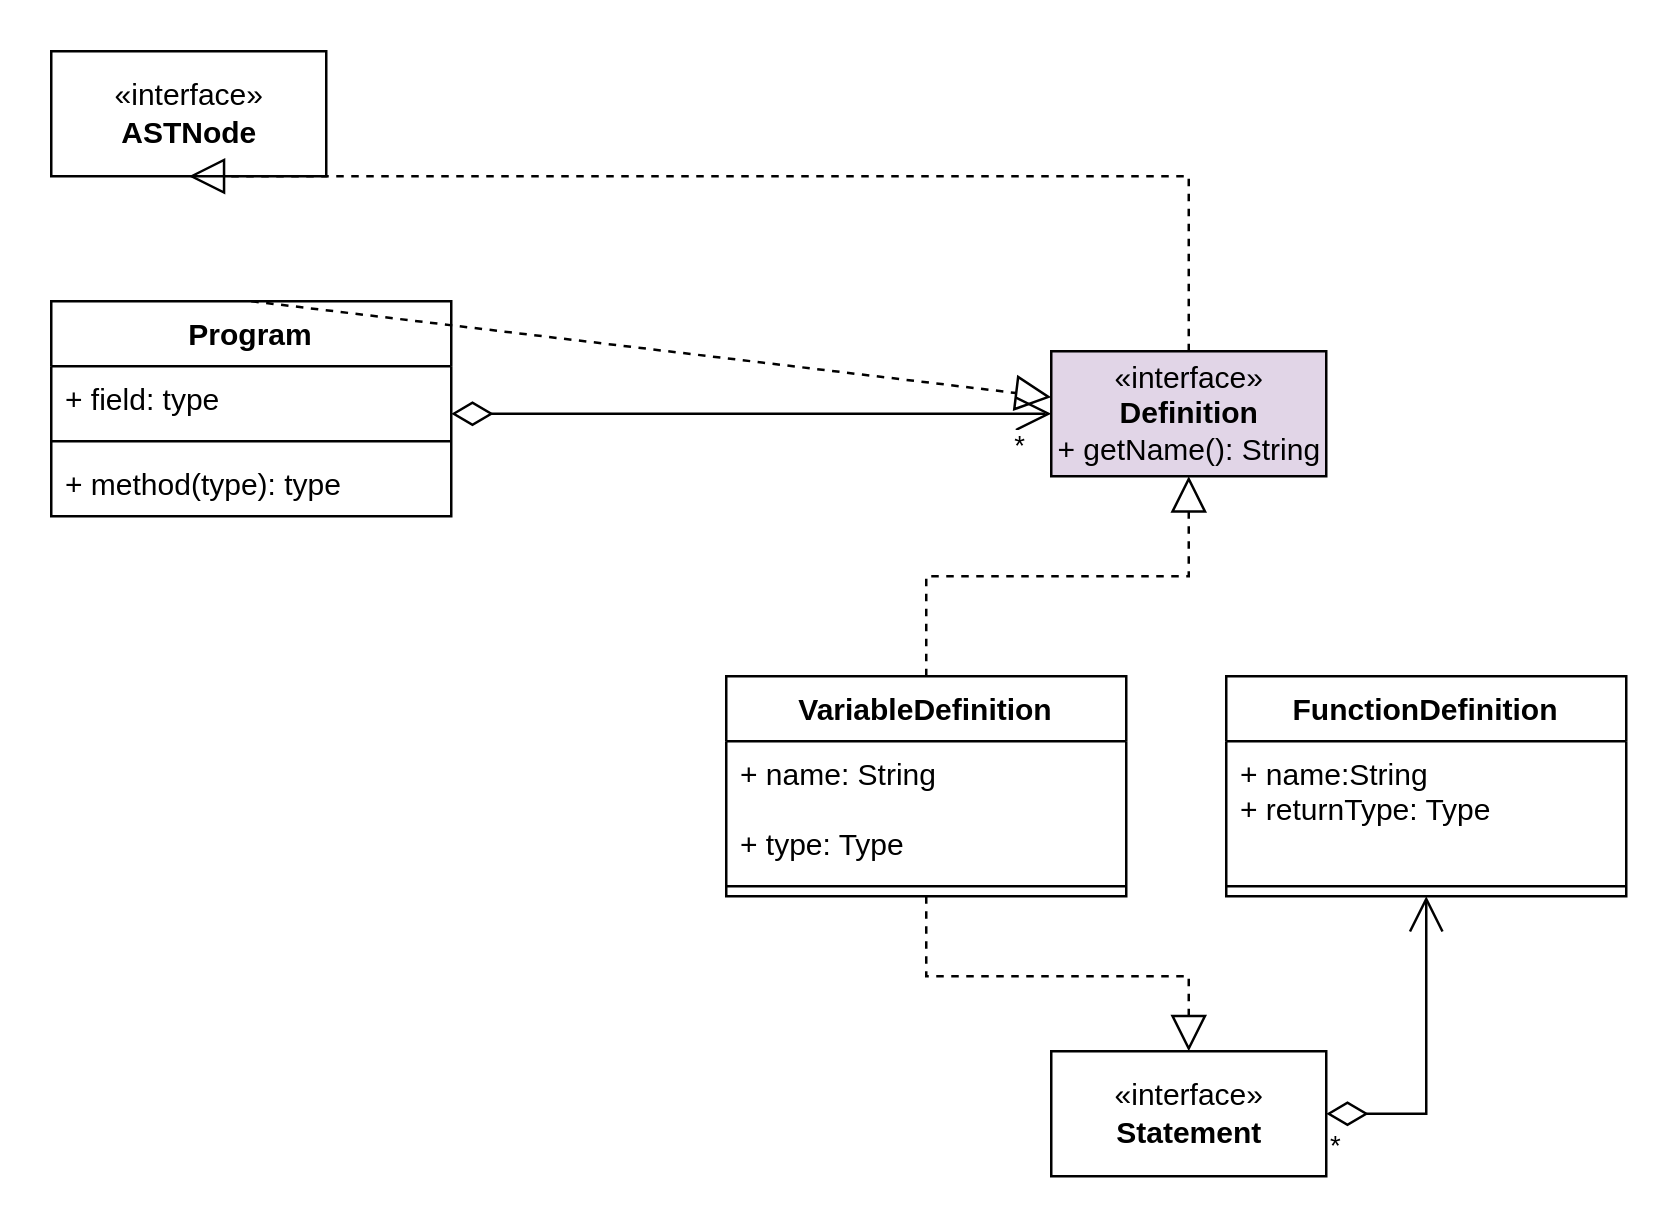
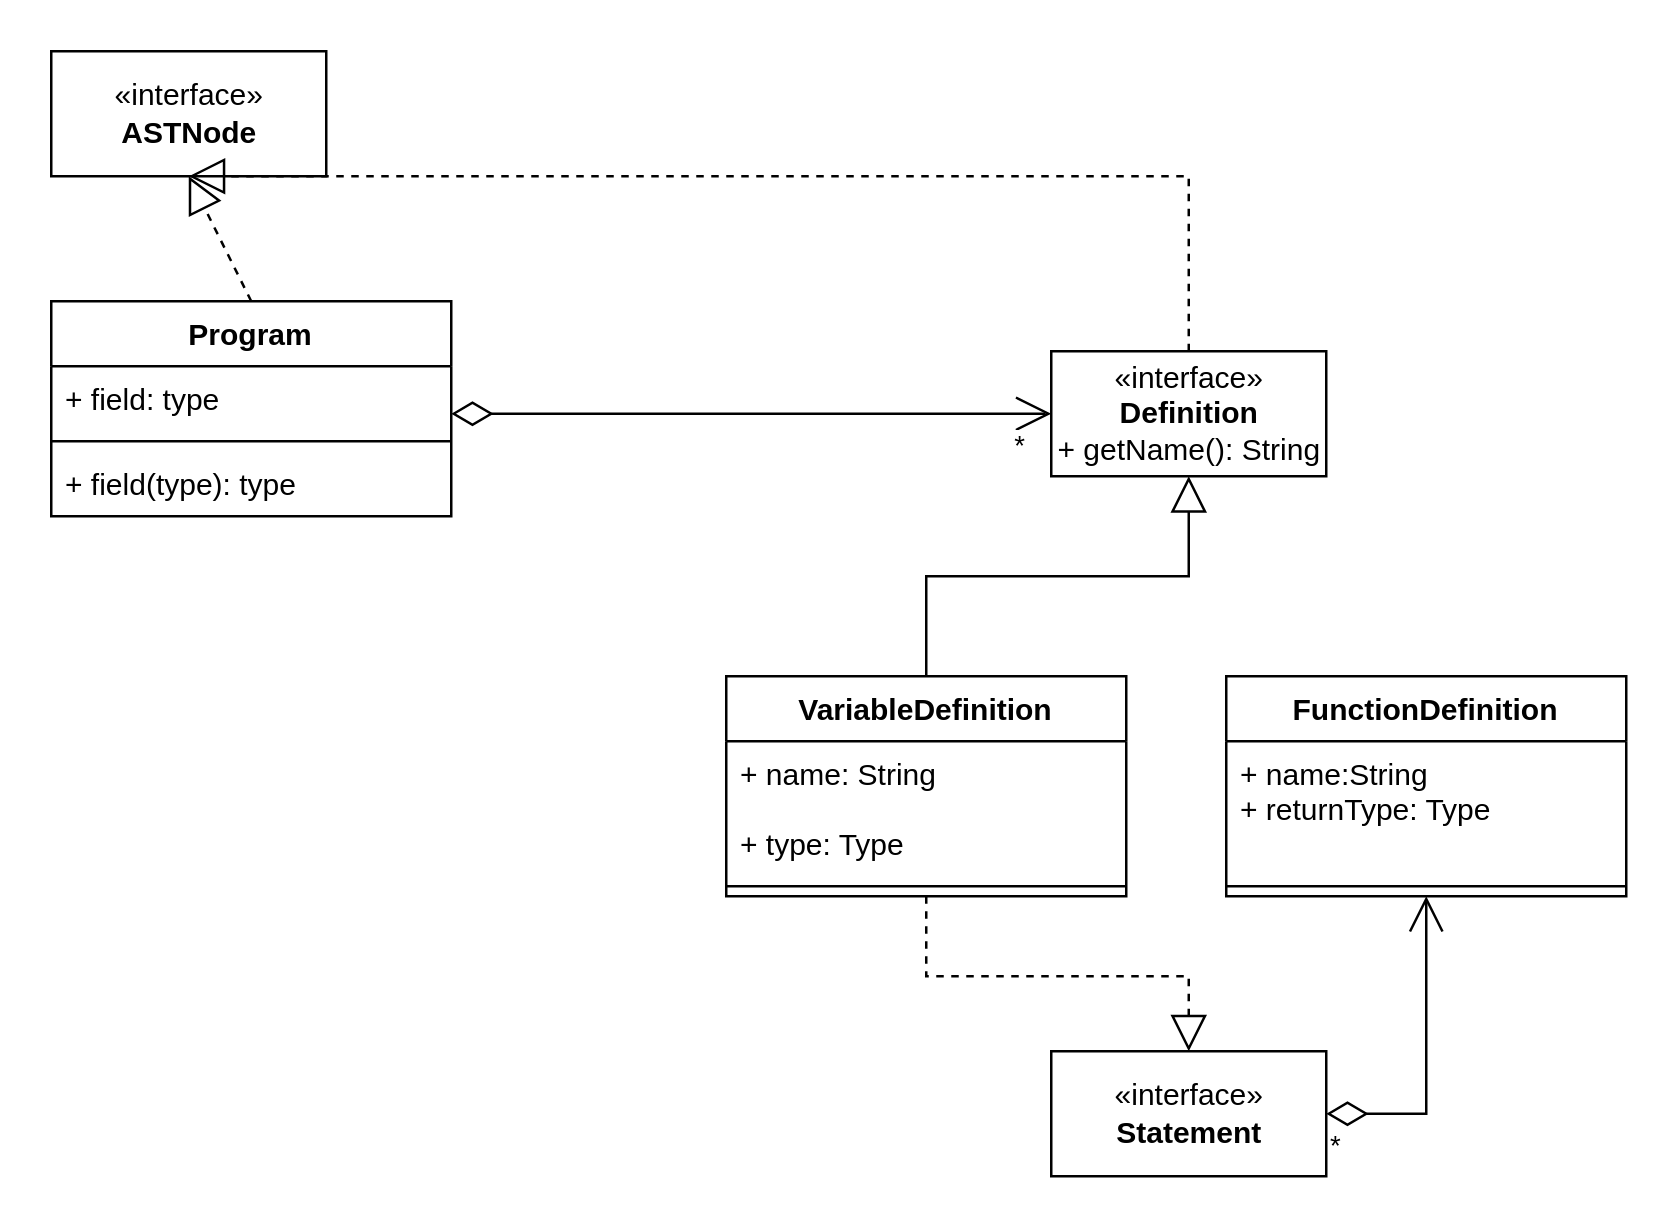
(640, 348) -> (228, 255)
(1189, 414) -> (1189, 414)
(221, 485) -> (205, 485)
(1037, 576) -> (1037, 576)
